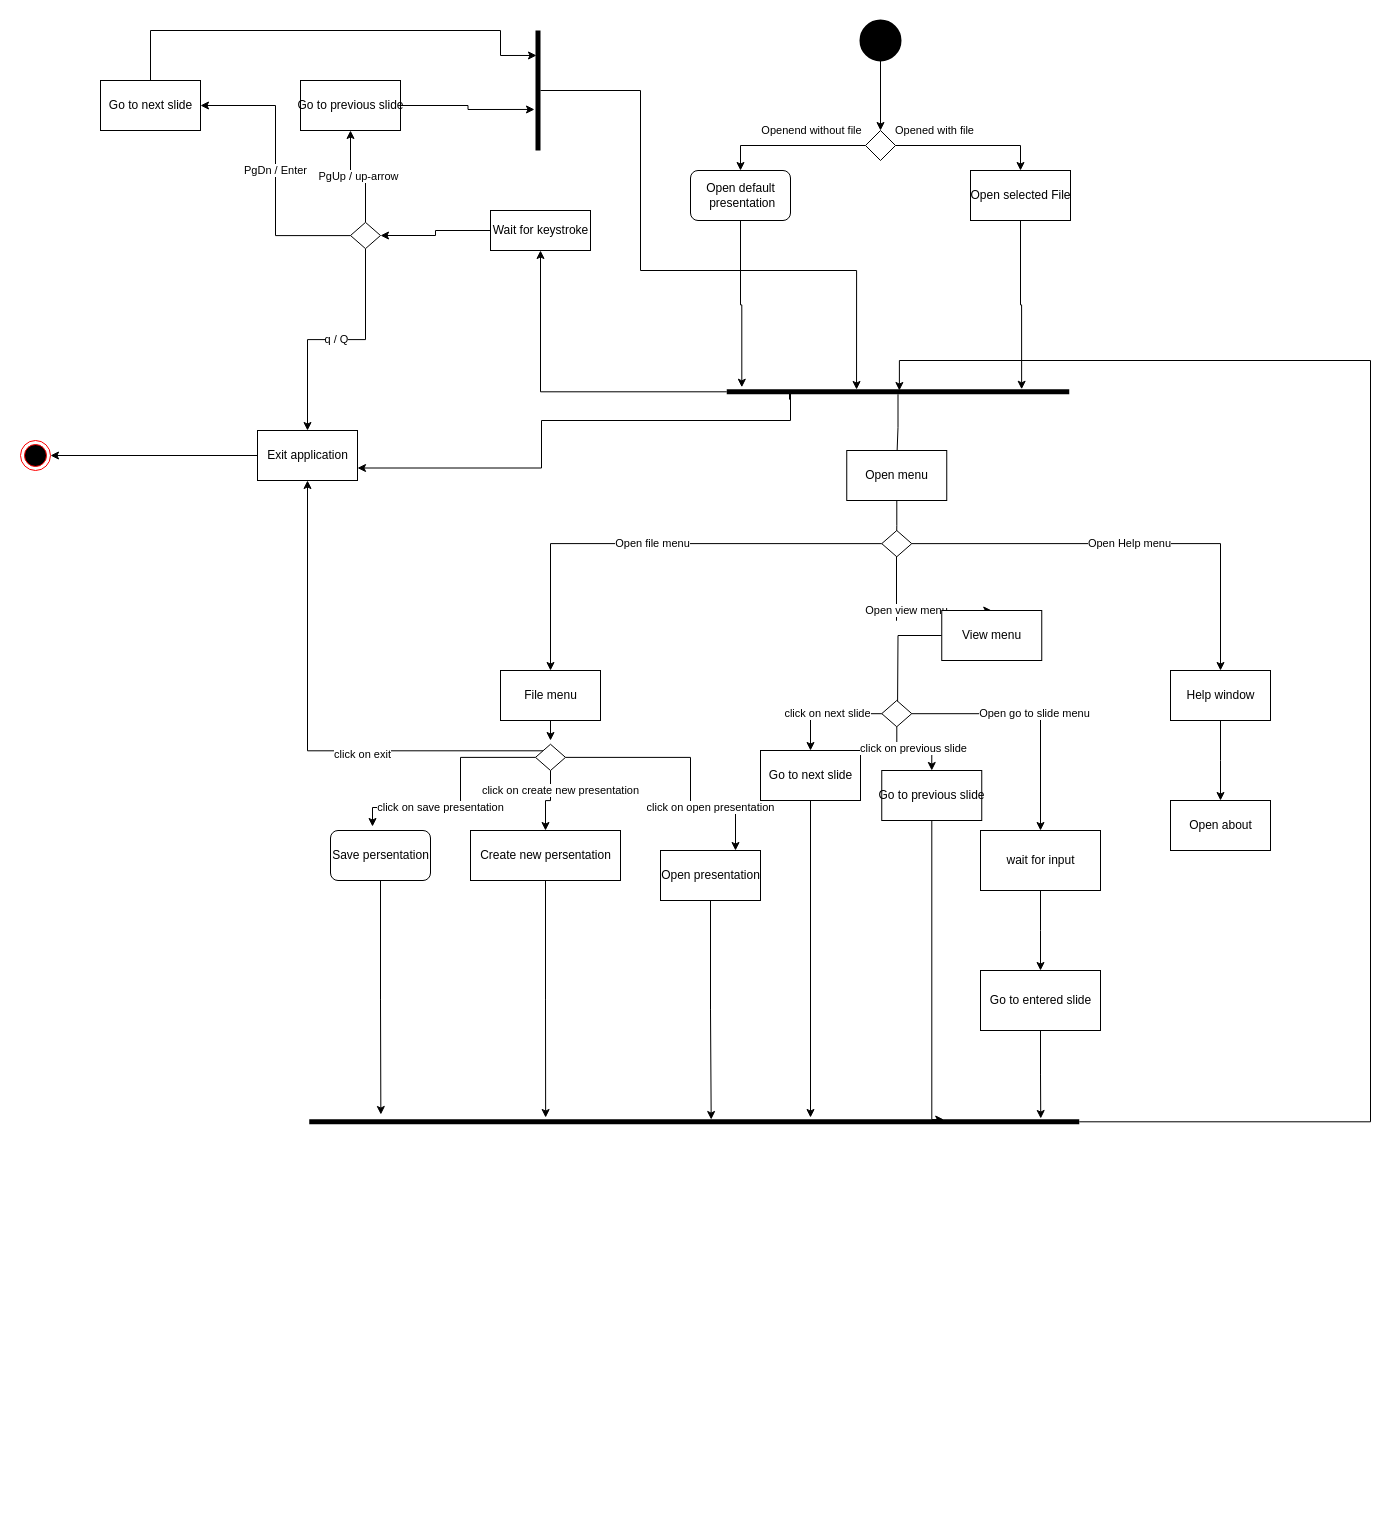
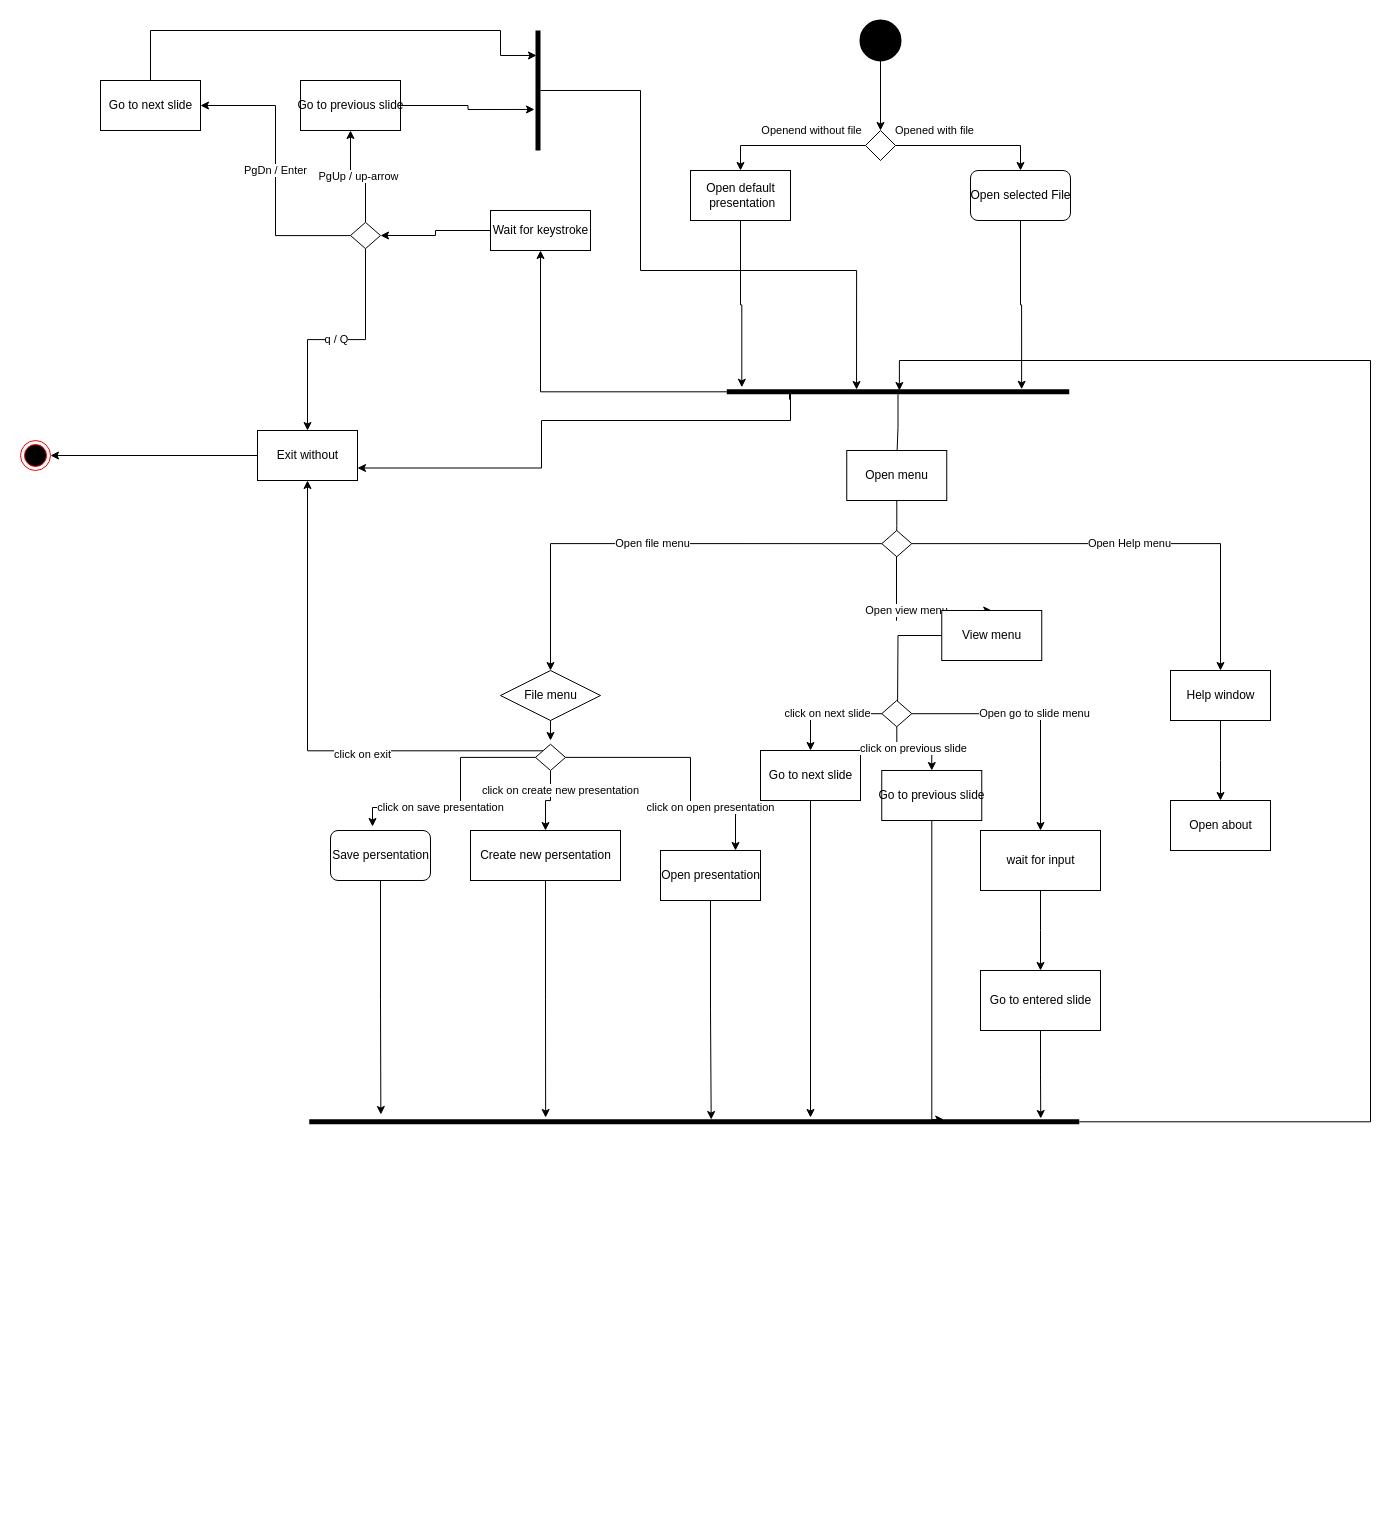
(741, 196) -> (741, 196)
(1021, 196) -> (1021, 196)
(308, 456) -> (308, 456)
(551, 696) -> (551, 696)
